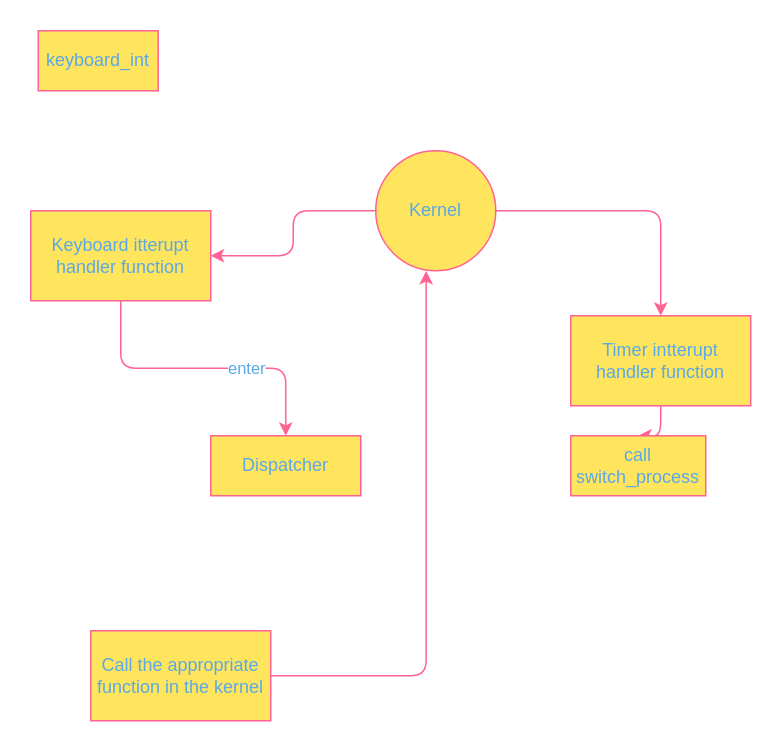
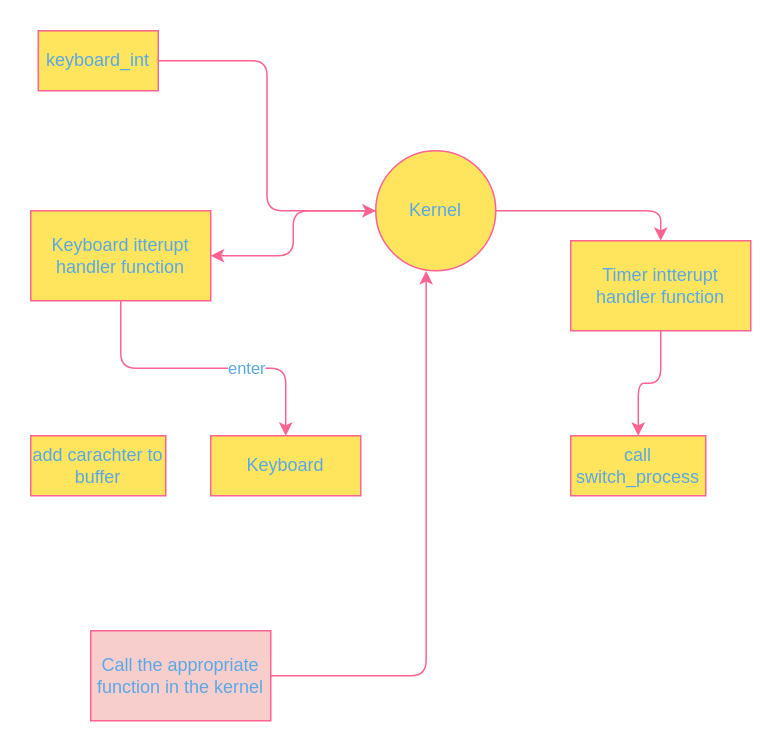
none -> (267, 97)
(661, 361) -> (661, 286)
none -> (98, 466)
(286, 466) -> (286, 466)
(181, 676) -> (181, 676)
